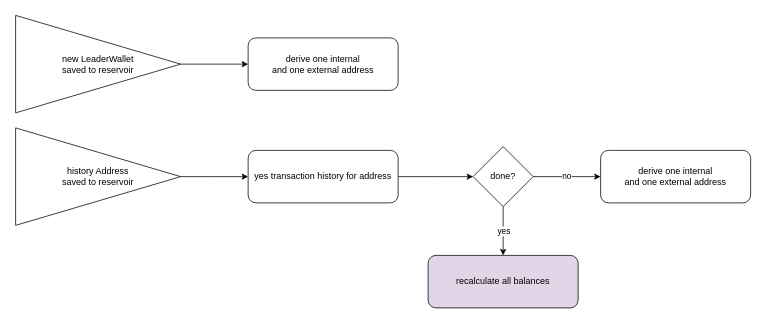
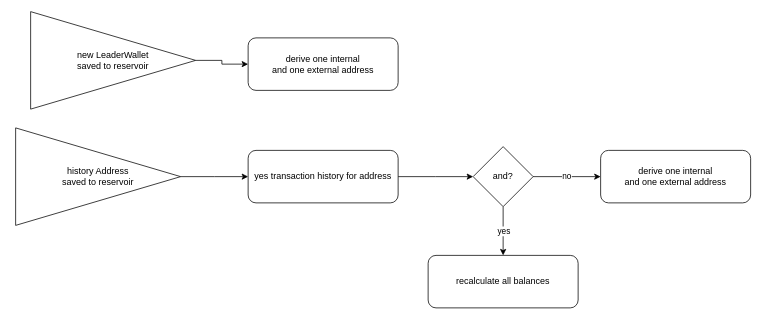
(98, 64) -> (113, 60)
(503, 177) -> (503, 177)
(503, 282) -> (503, 282)
